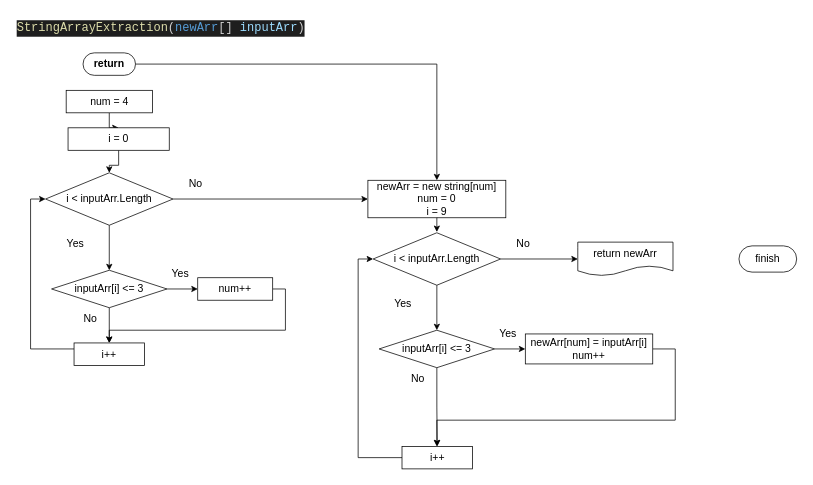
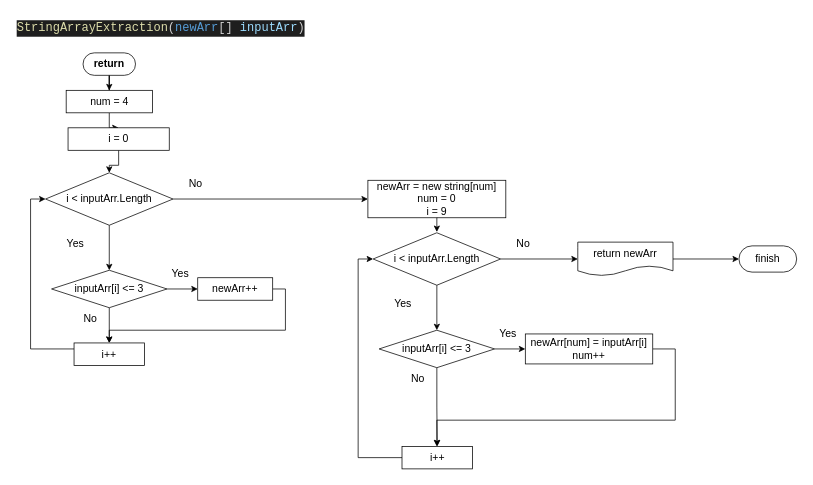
(436, 64) -> (109, 85)
none -> (732, 259)
(235, 289) -> (235, 289)
